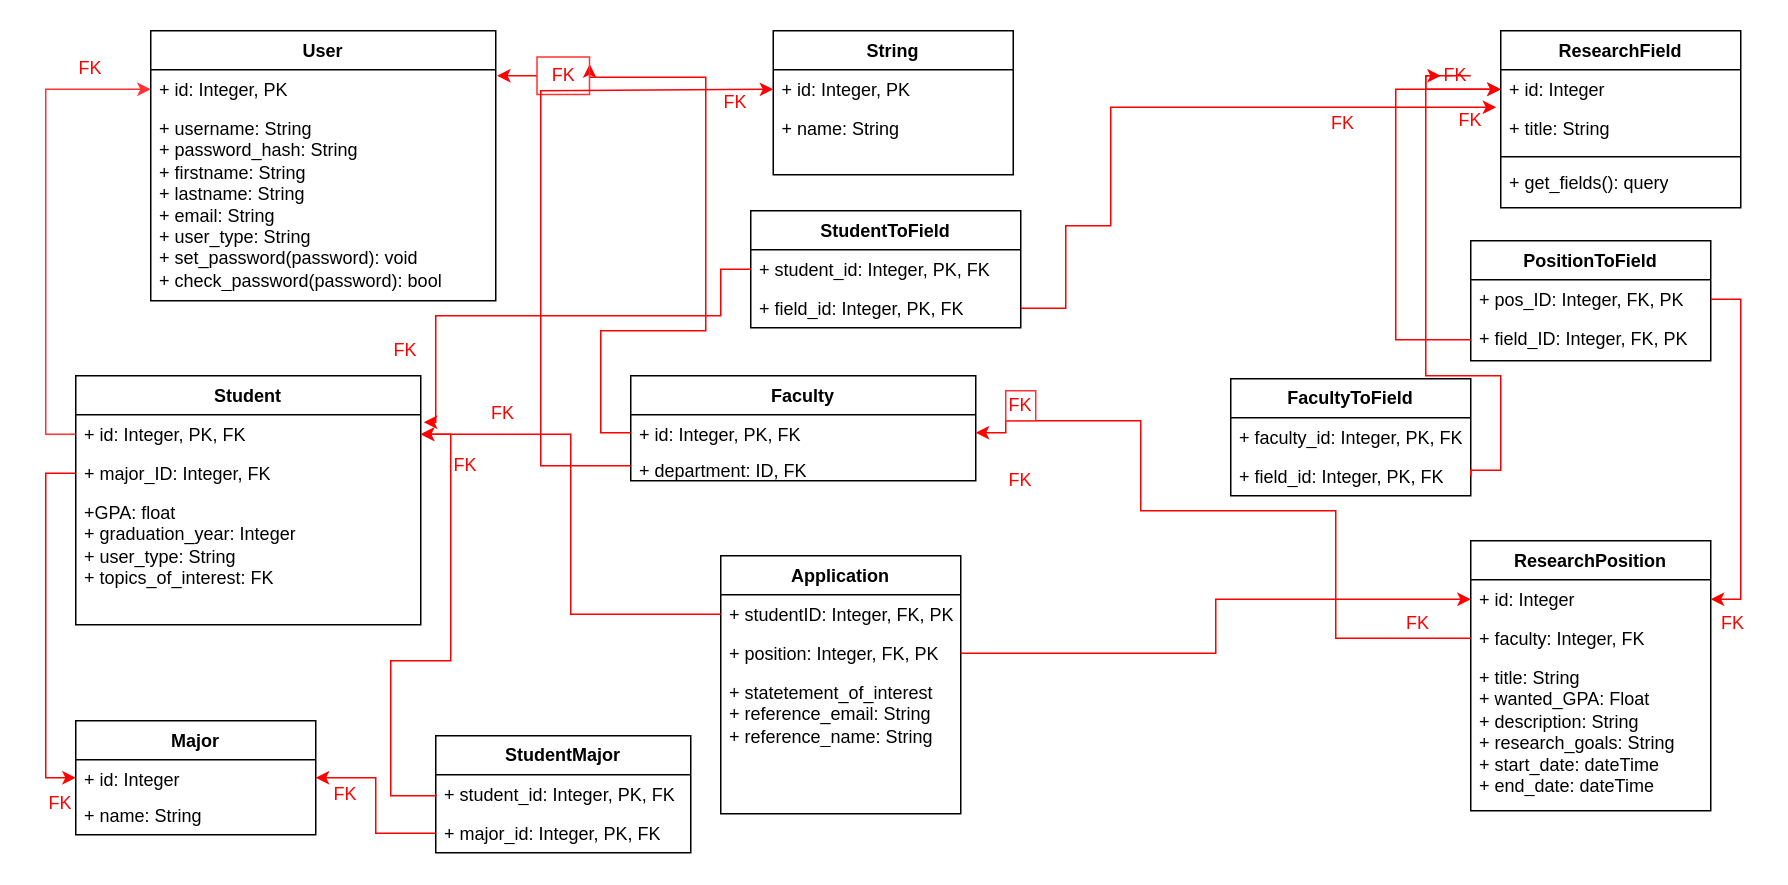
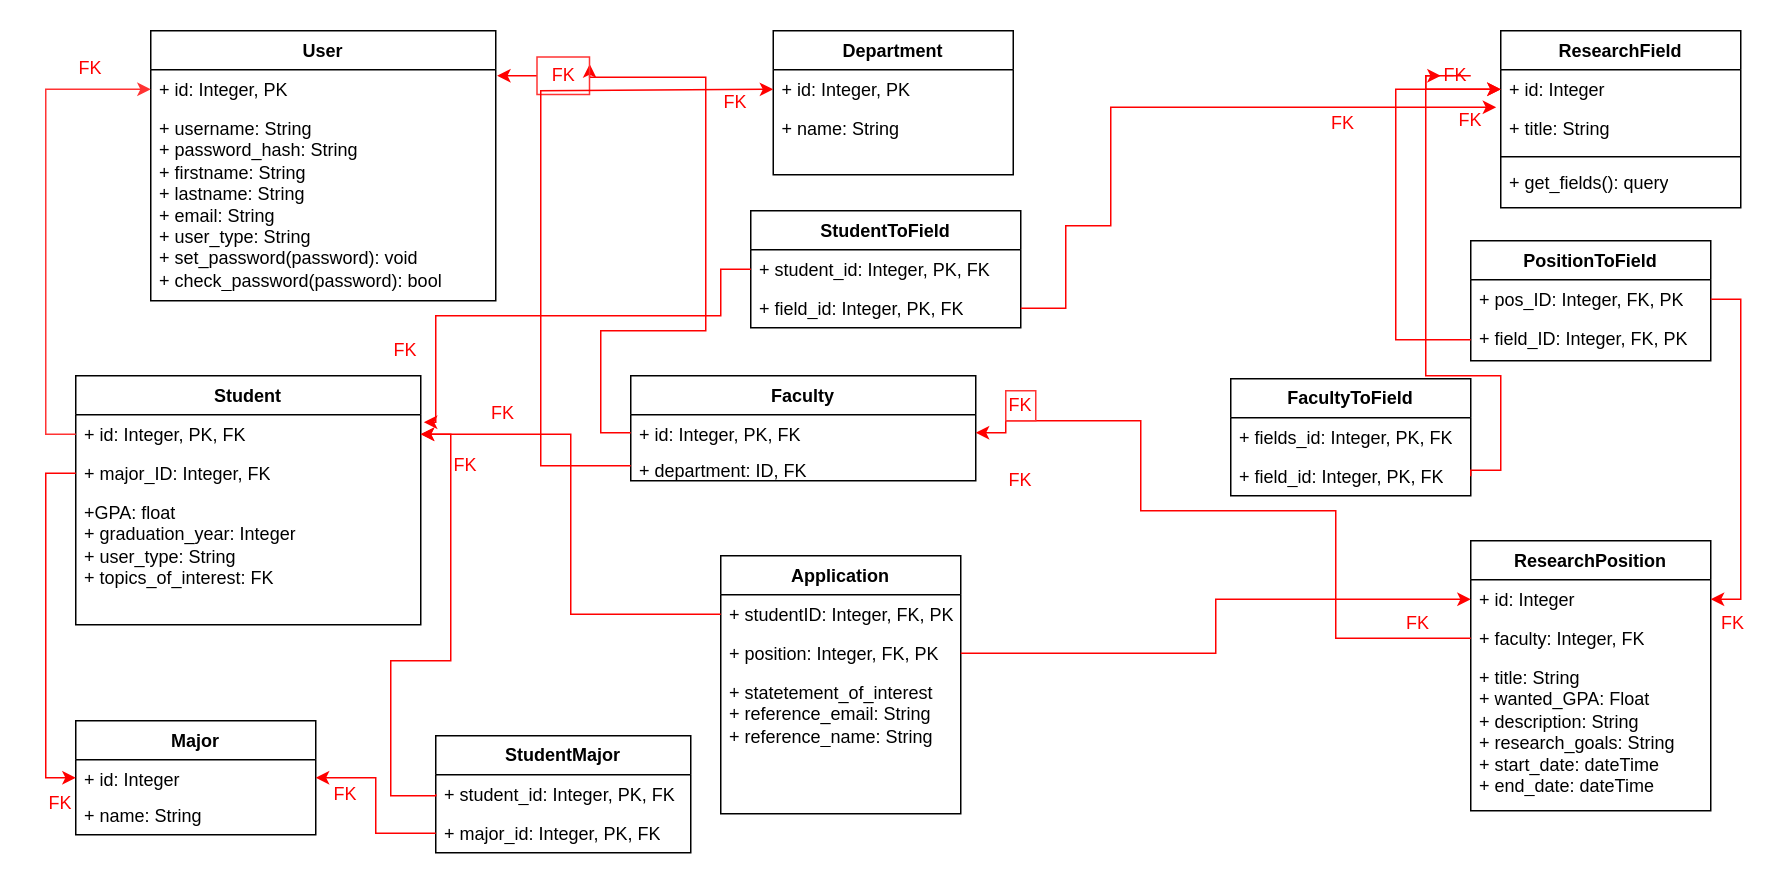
(893, 52) -> (893, 52)
(1352, 450) -> (1352, 450)
